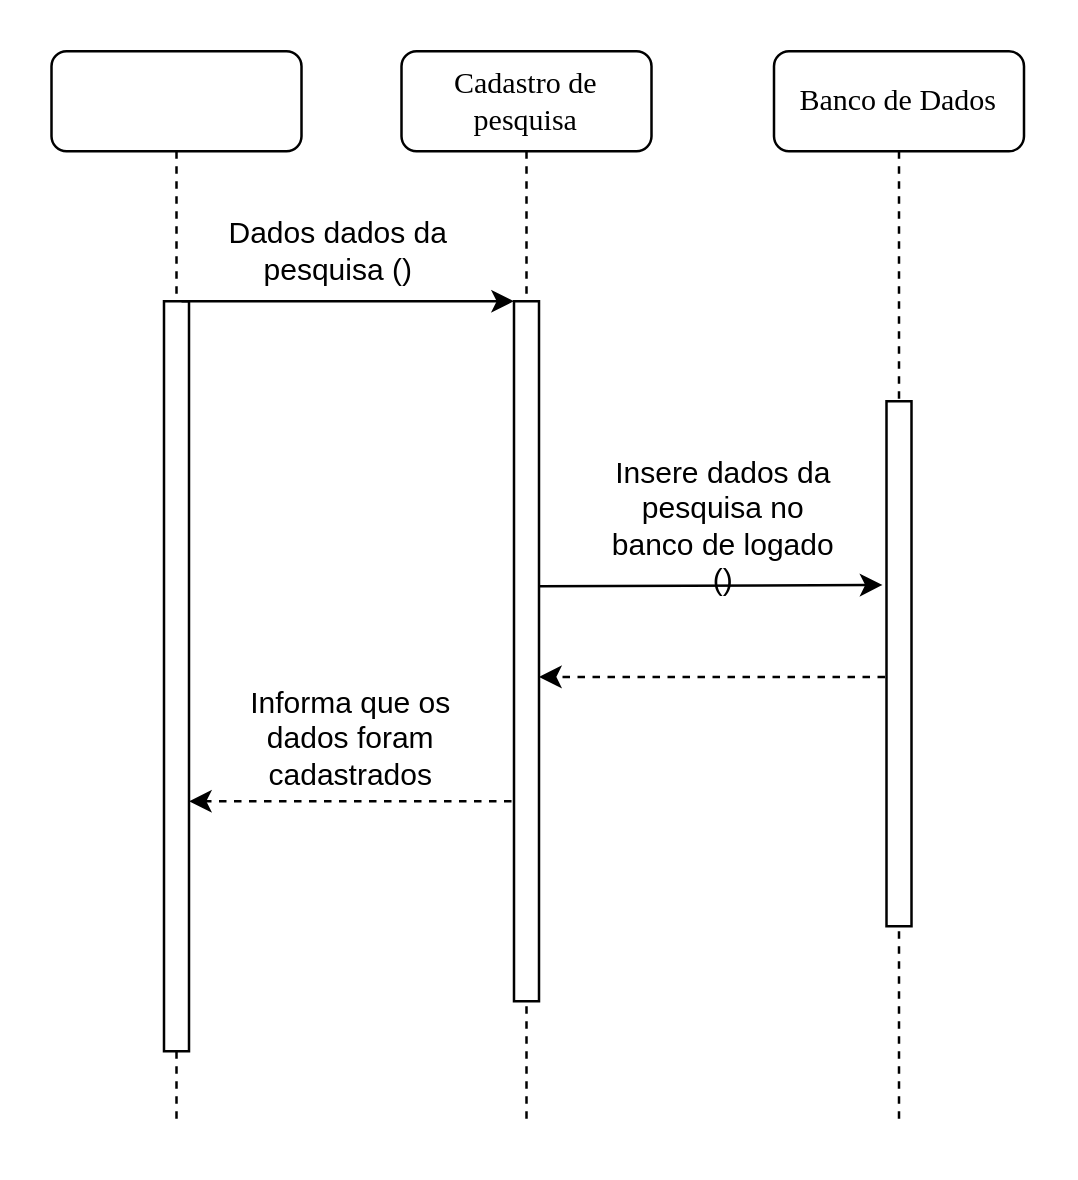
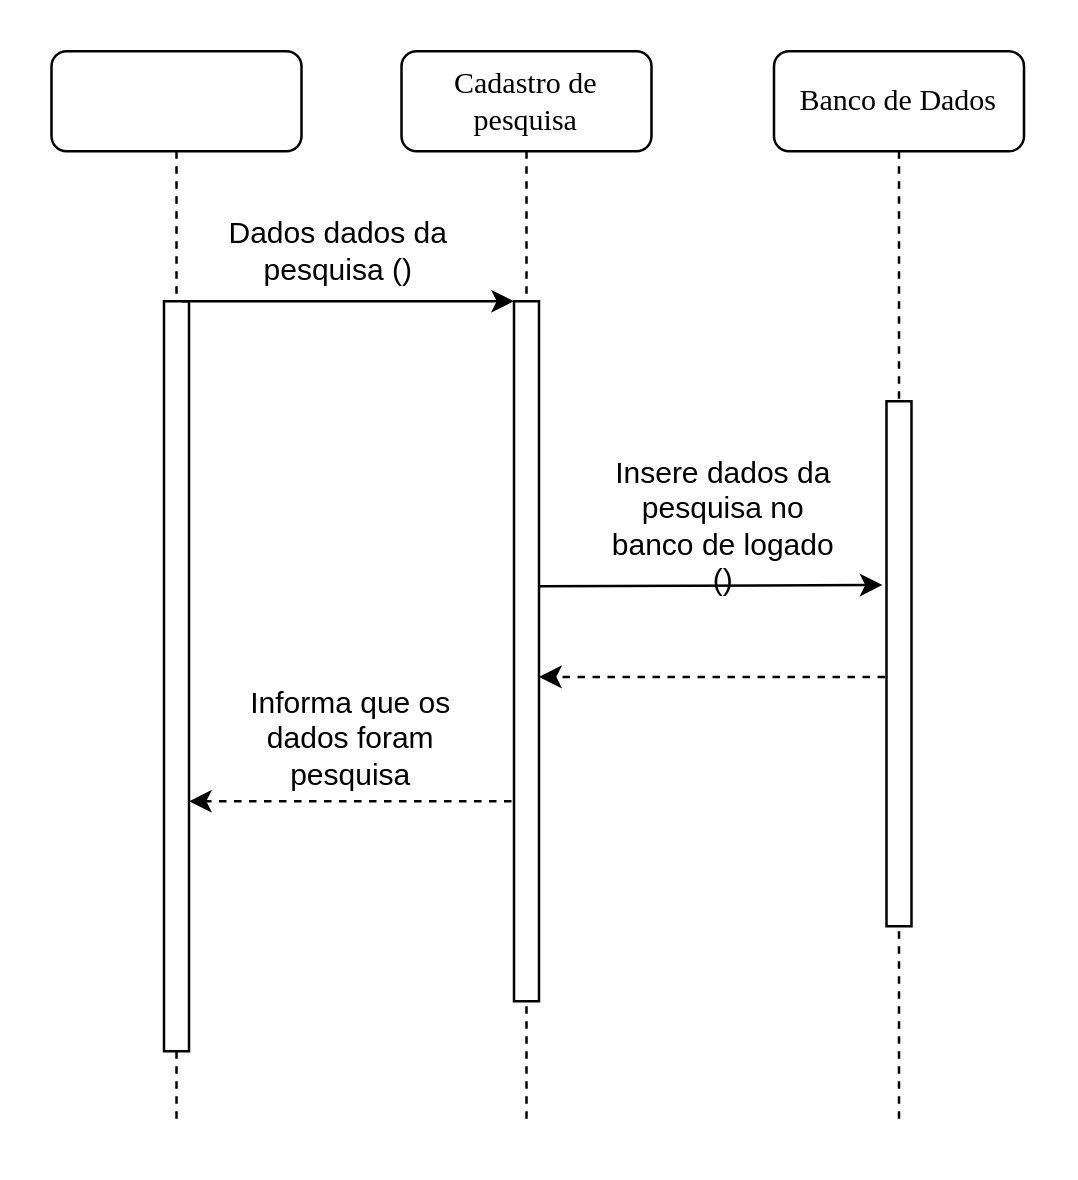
(351, 739) -> (351, 739)
